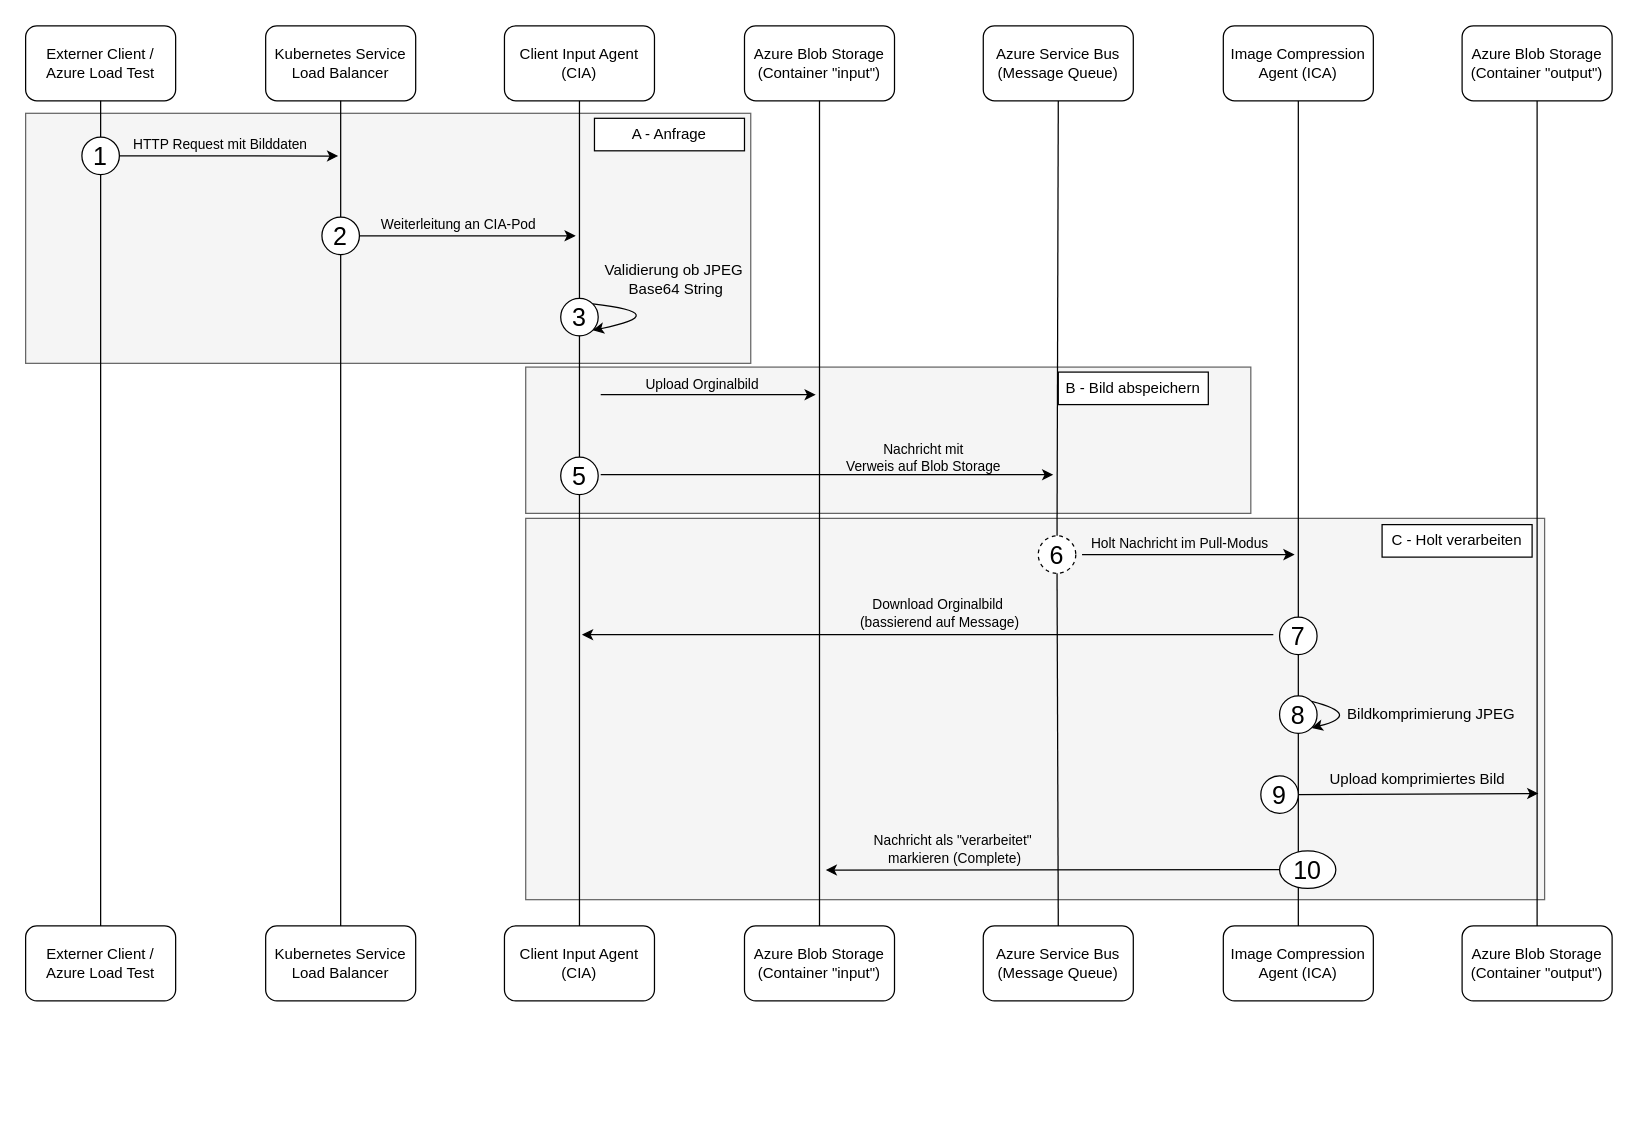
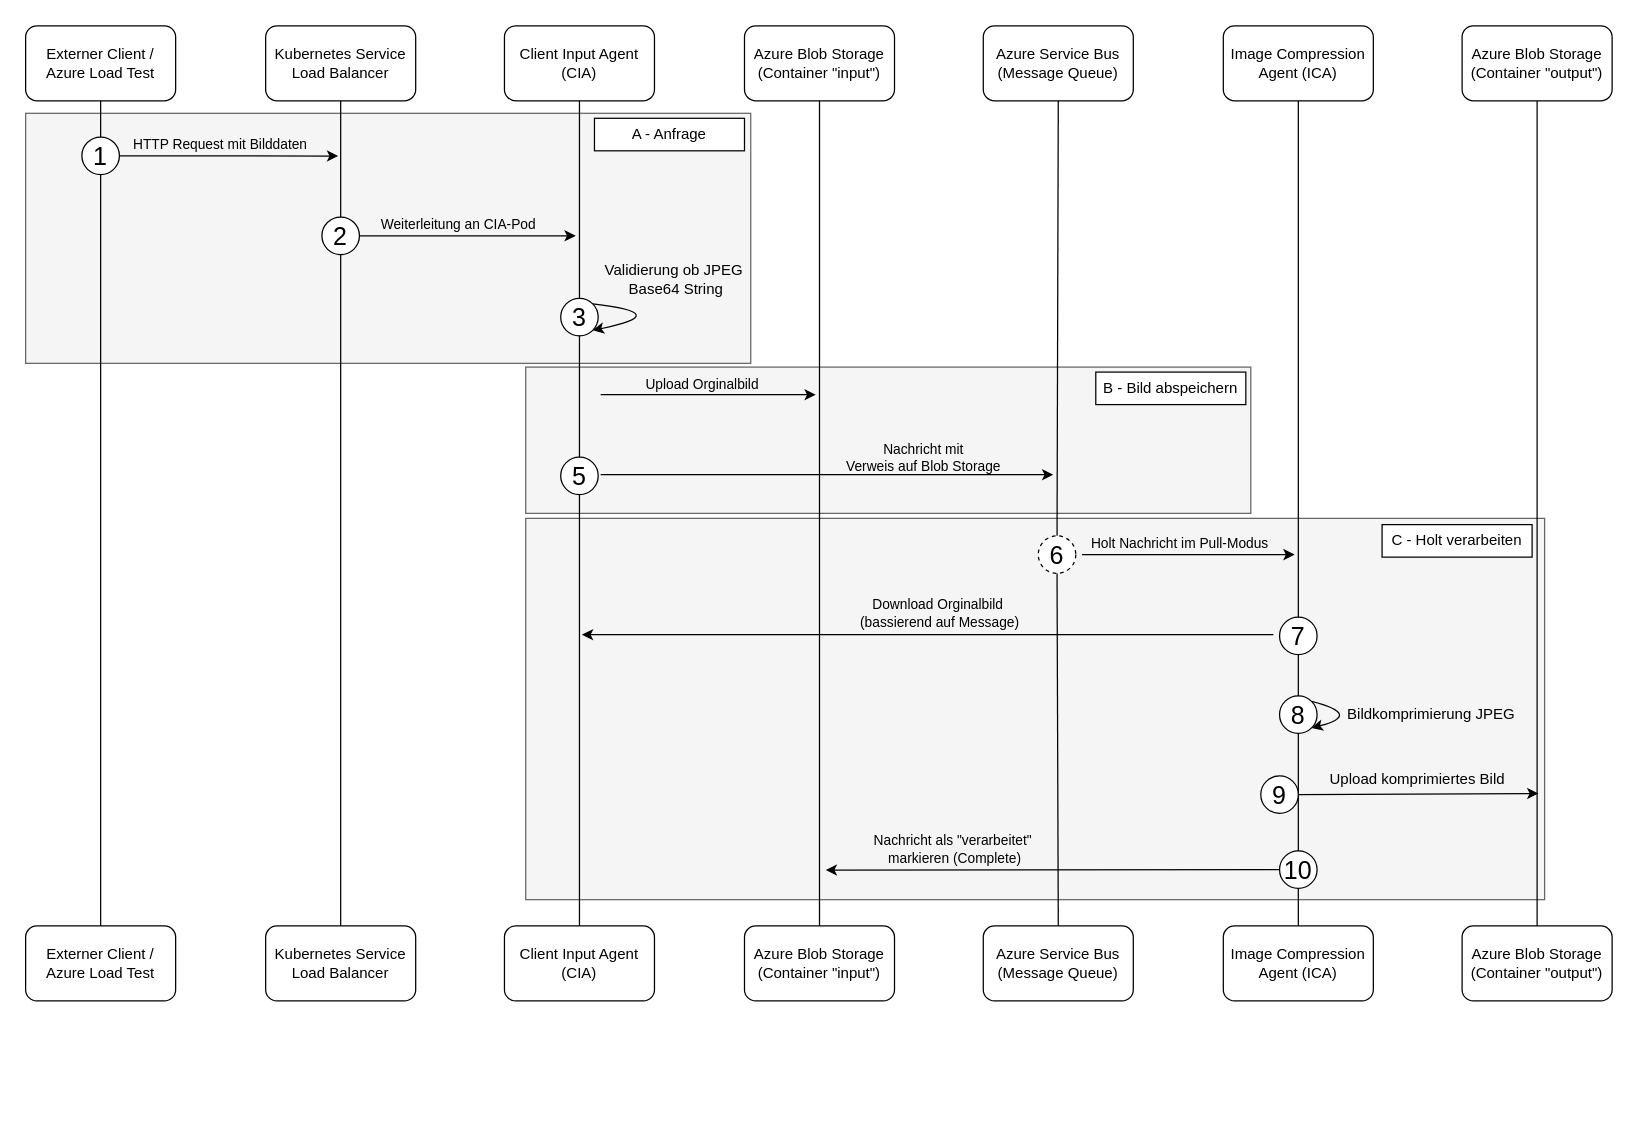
(1133, 388) -> (1171, 388)
(1308, 869) -> (1298, 869)
